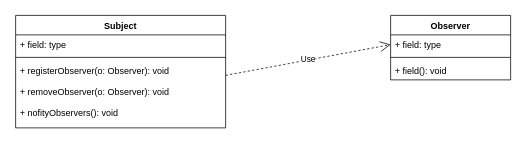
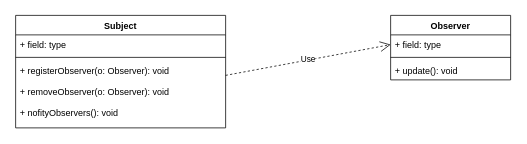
(425, 71) -> (430, 71)
